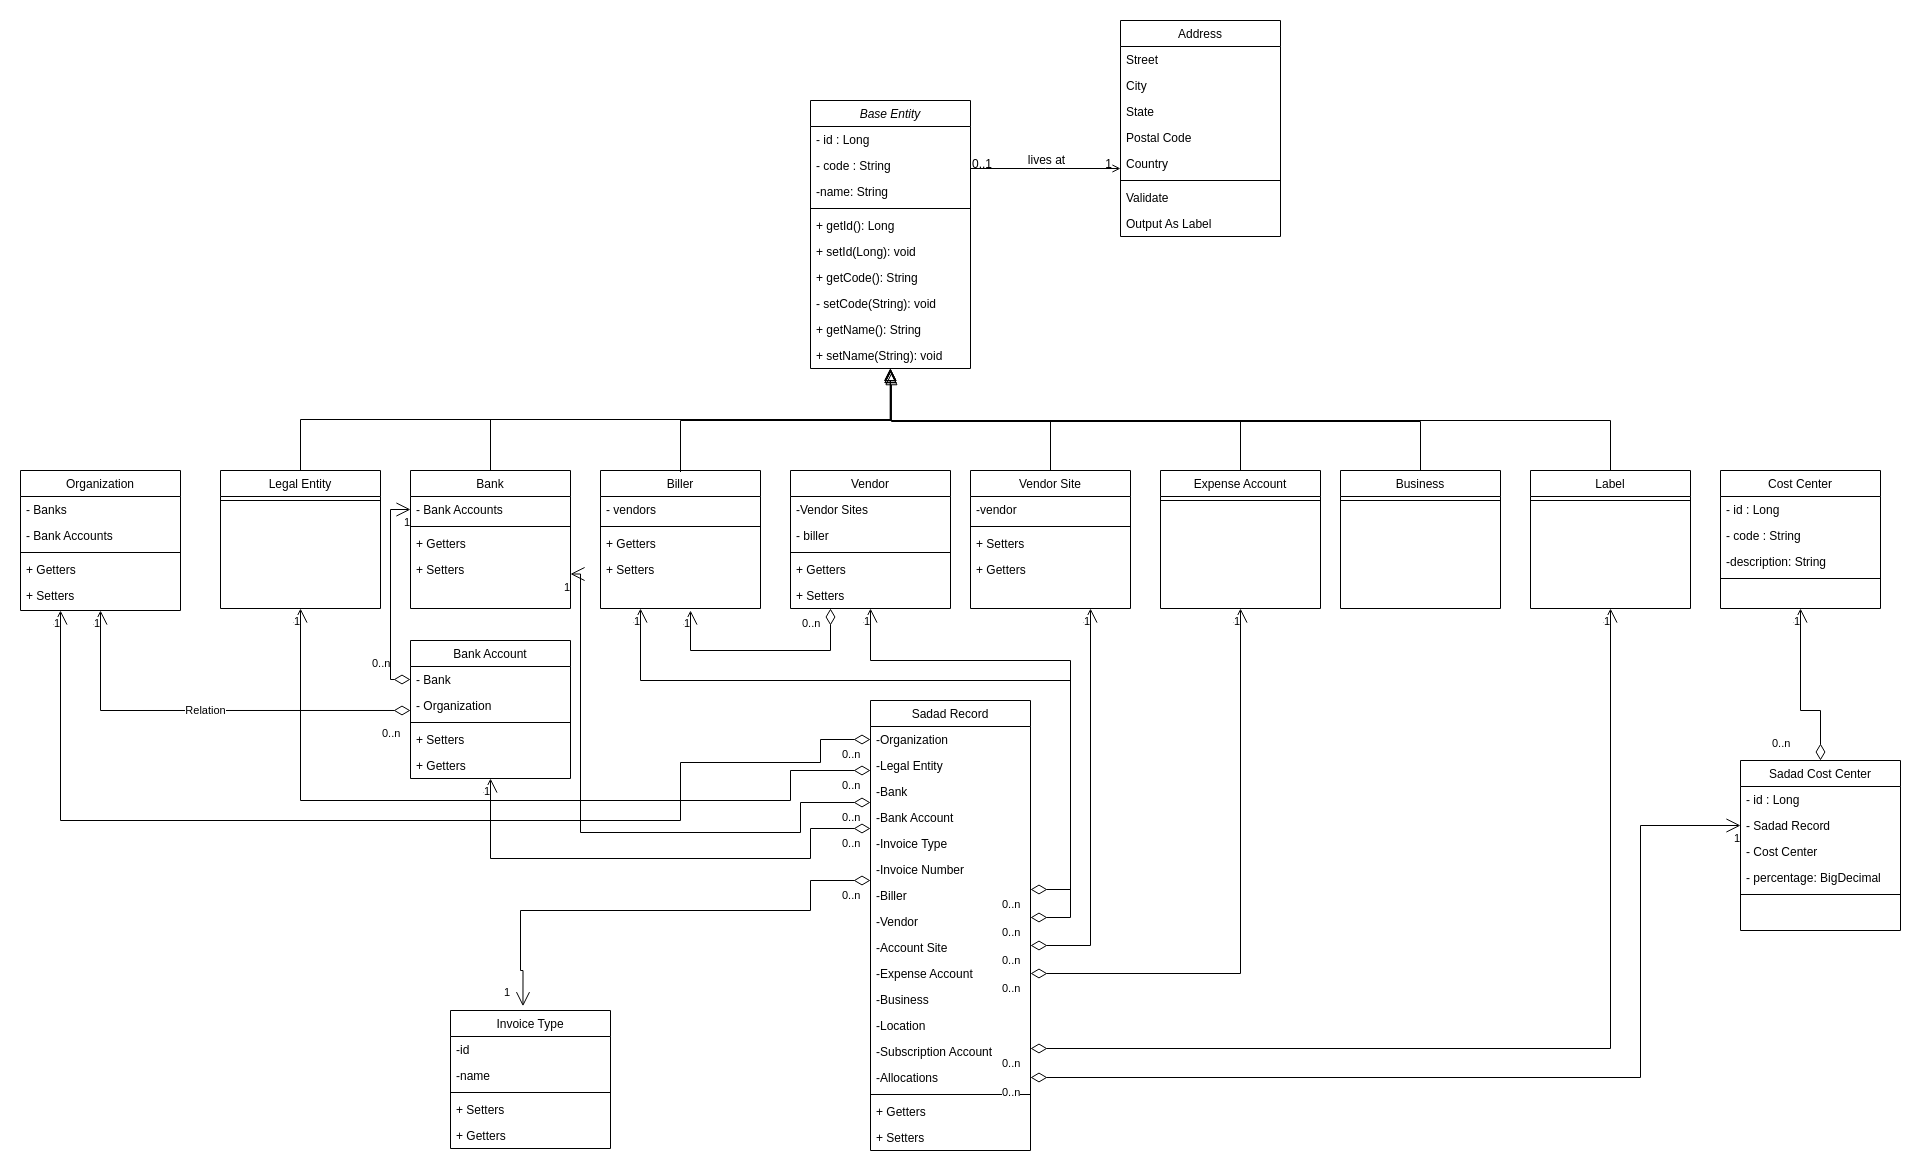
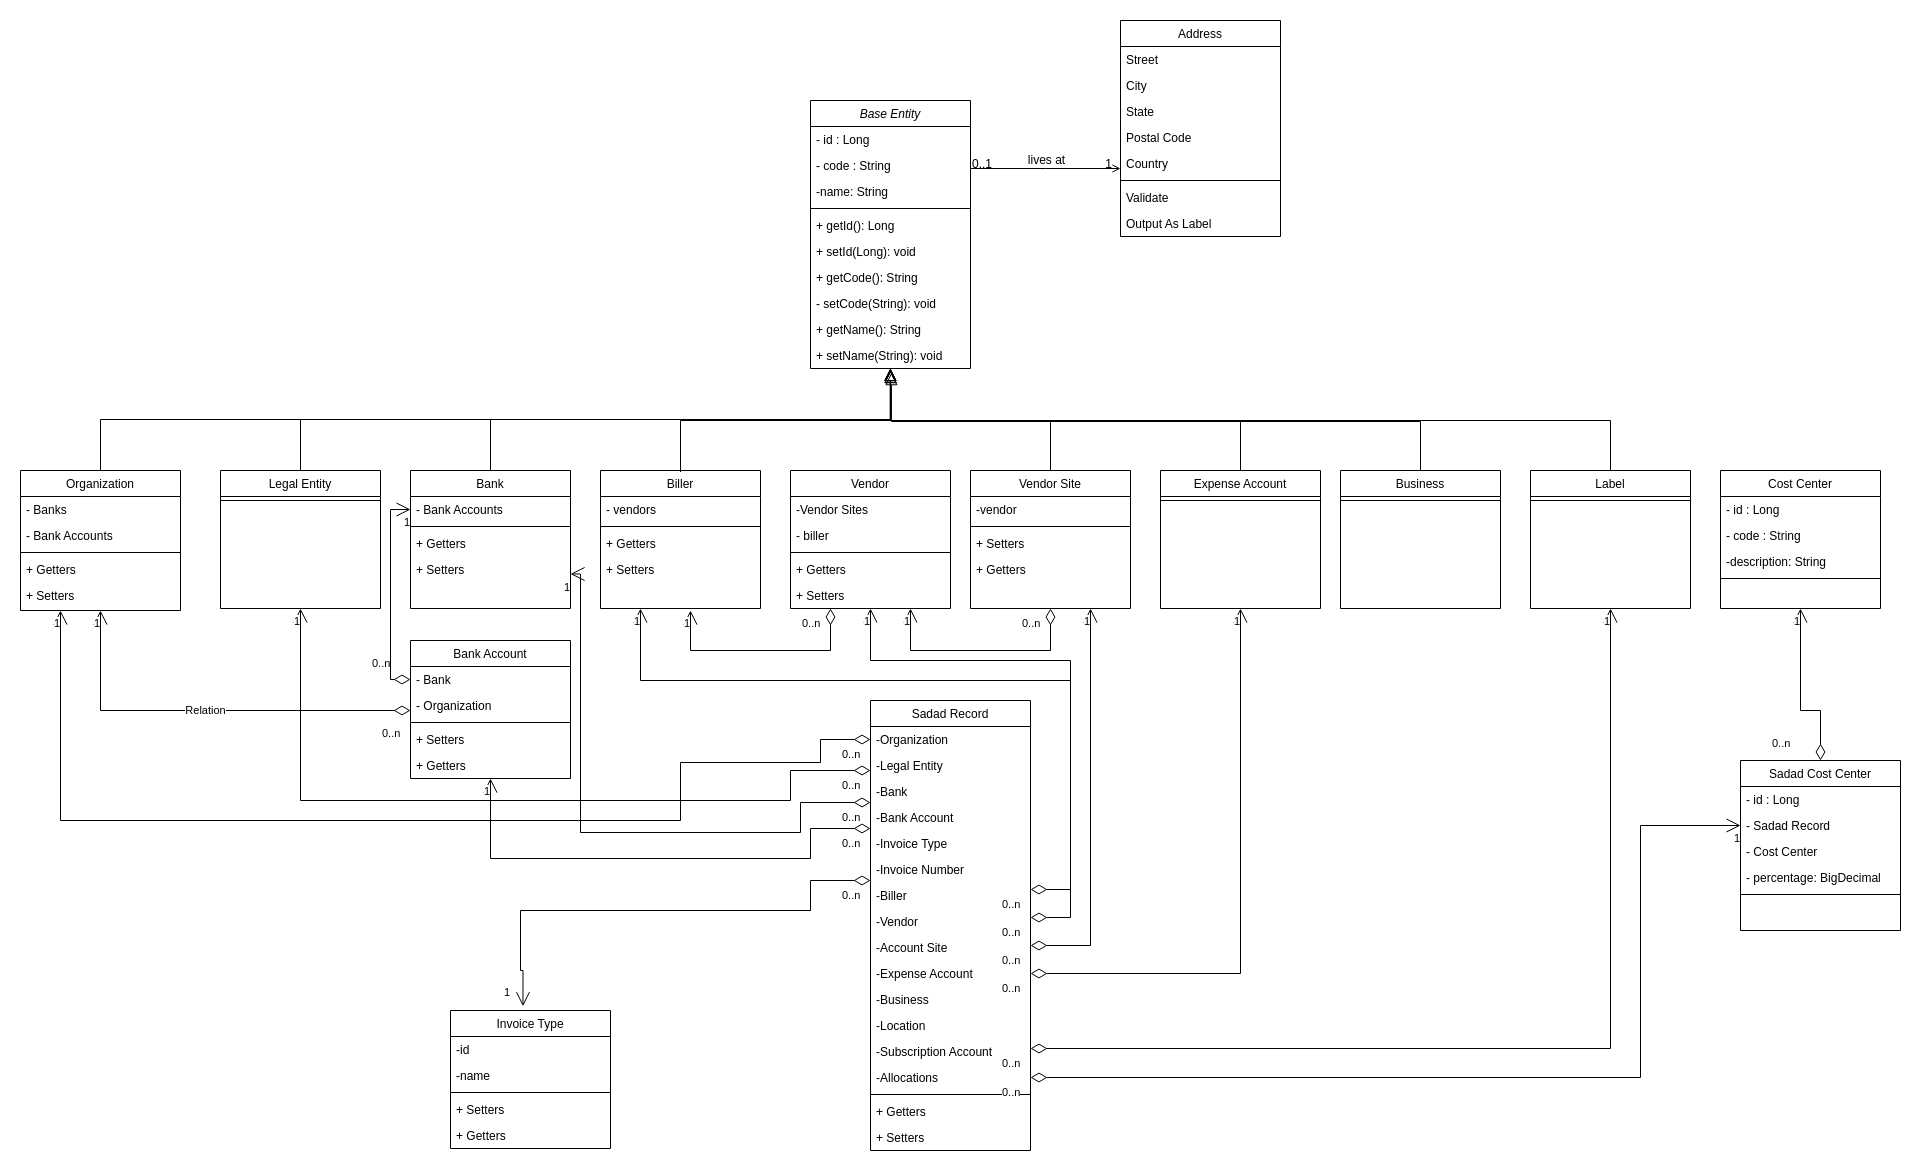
none -> (174, 420)
none -> (975, 651)
